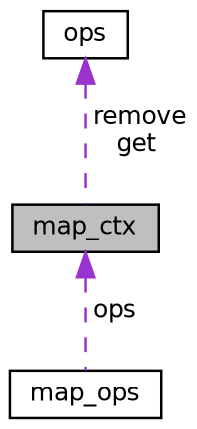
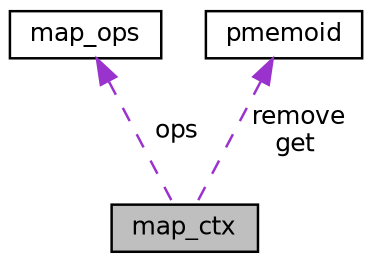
(86, 35) -> (284, 35)
(86, 324) -> (141, 143)
